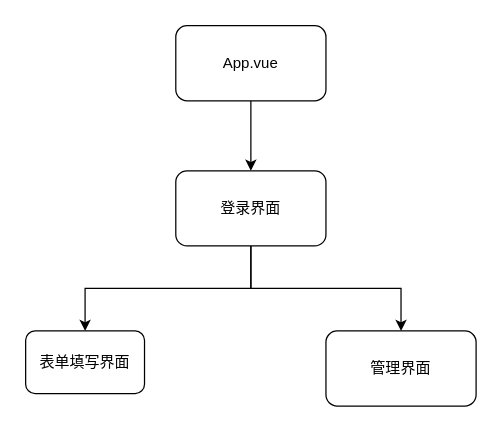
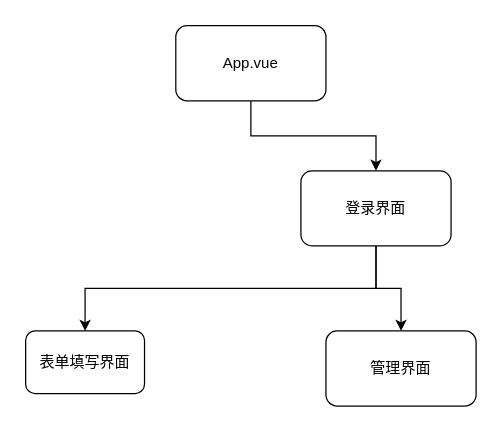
(251, 208) -> (376, 208)
